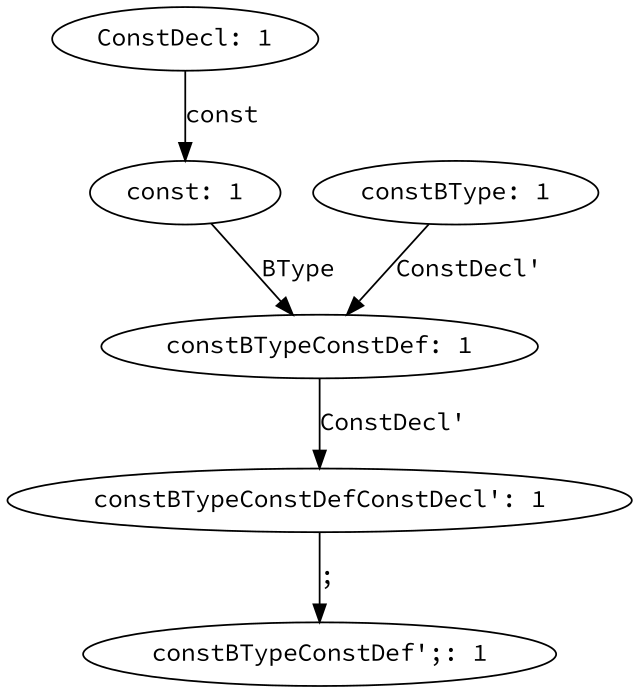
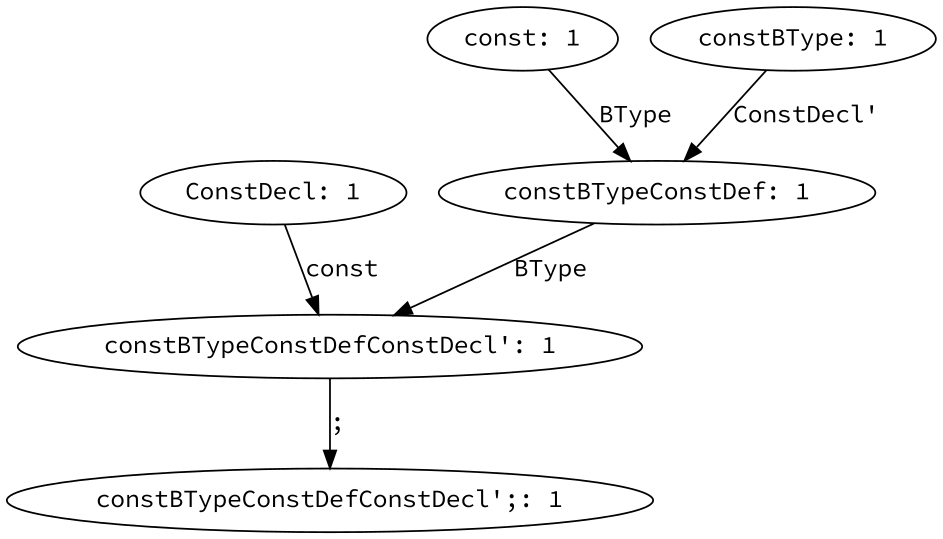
(185, 107) -> (298, 261)
(393, 423) -> (551, 270)
(320, 654) -> (330, 500)
